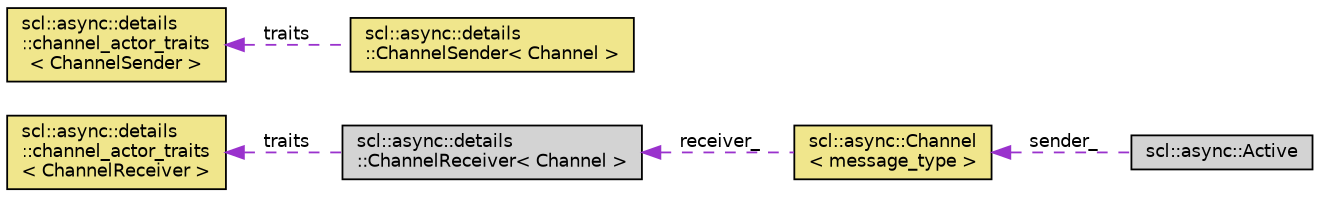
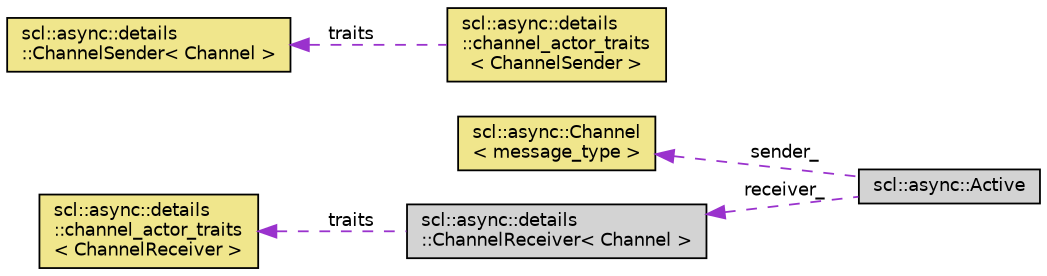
(297, 45) -> (378, 45)
(727, 152) -> (792, 204)
